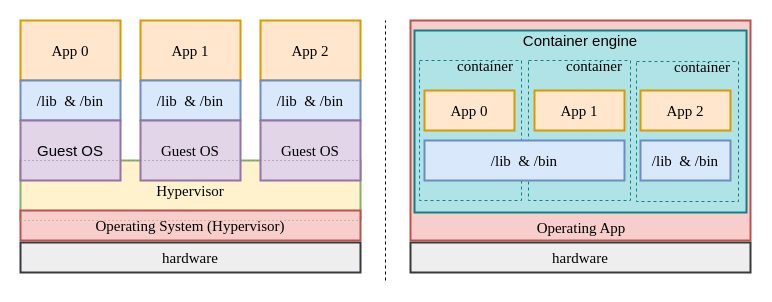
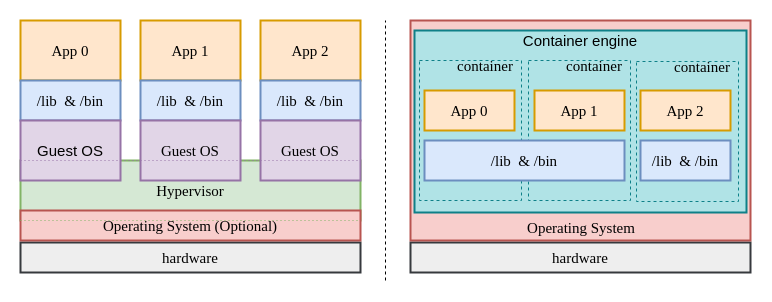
(191, 191) -> (191, 191)
(191, 226) -> (191, 226)
(582, 228) -> (582, 228)
